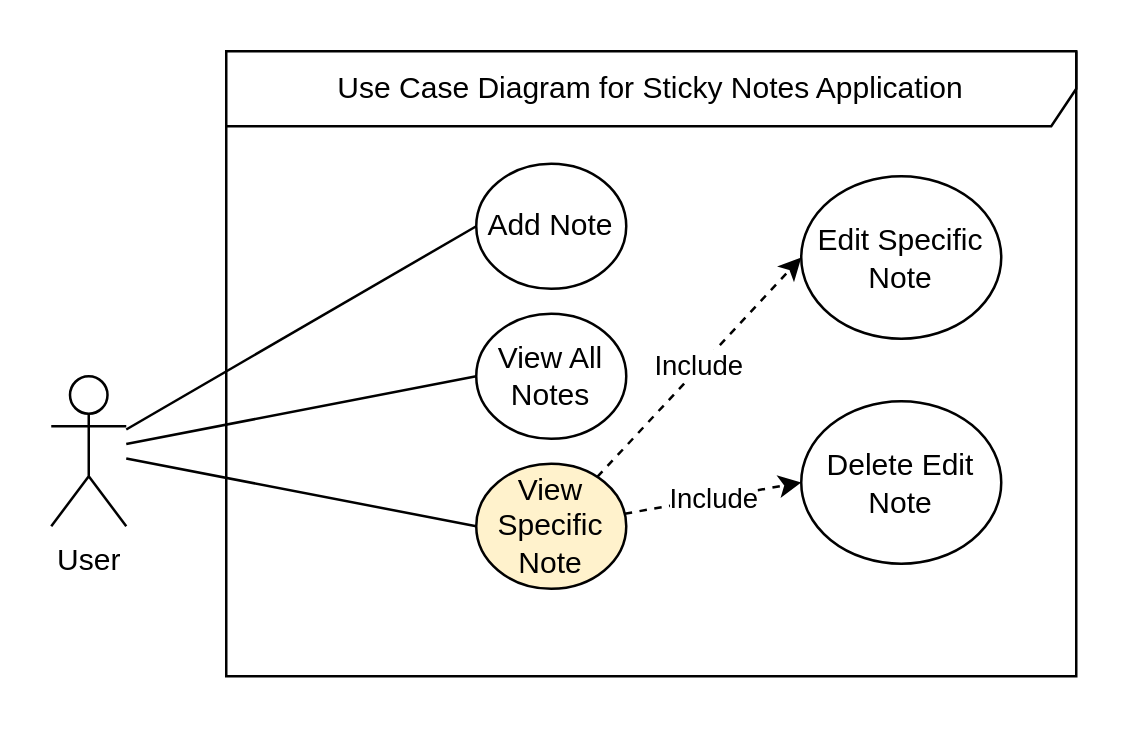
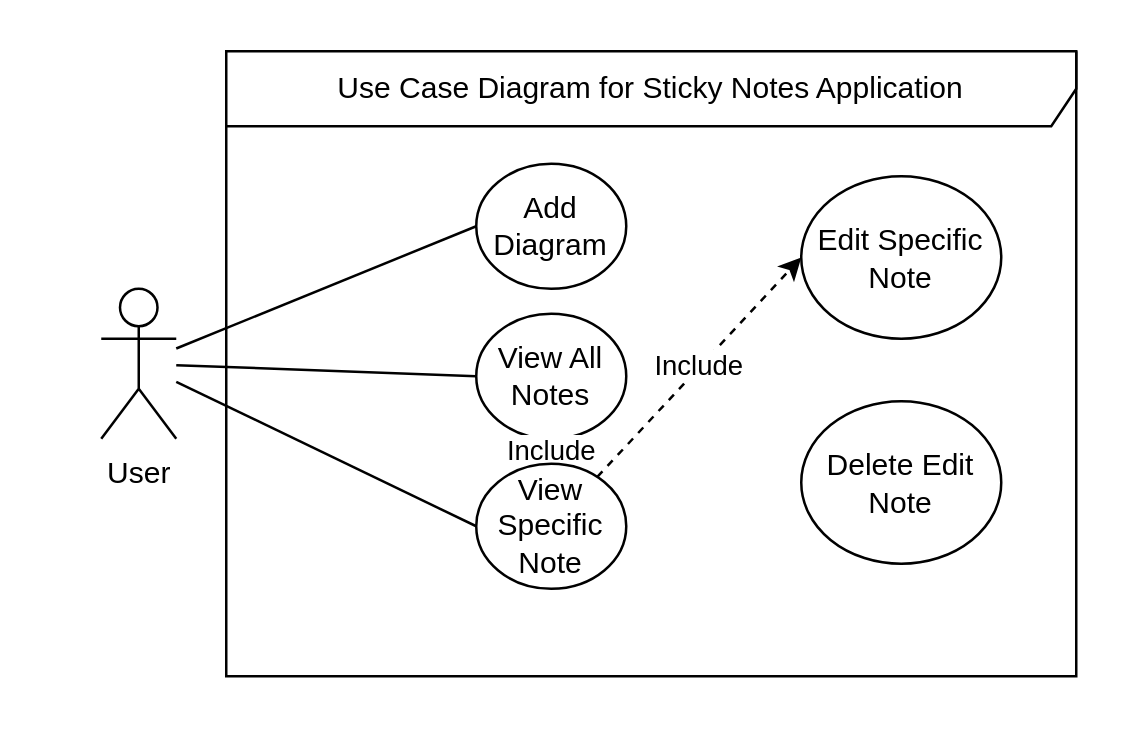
(551, 226) -> (551, 226)
(89, 451) -> (139, 364)
(745, 492) -> (551, 458)
(551, 526) -> (551, 526)
